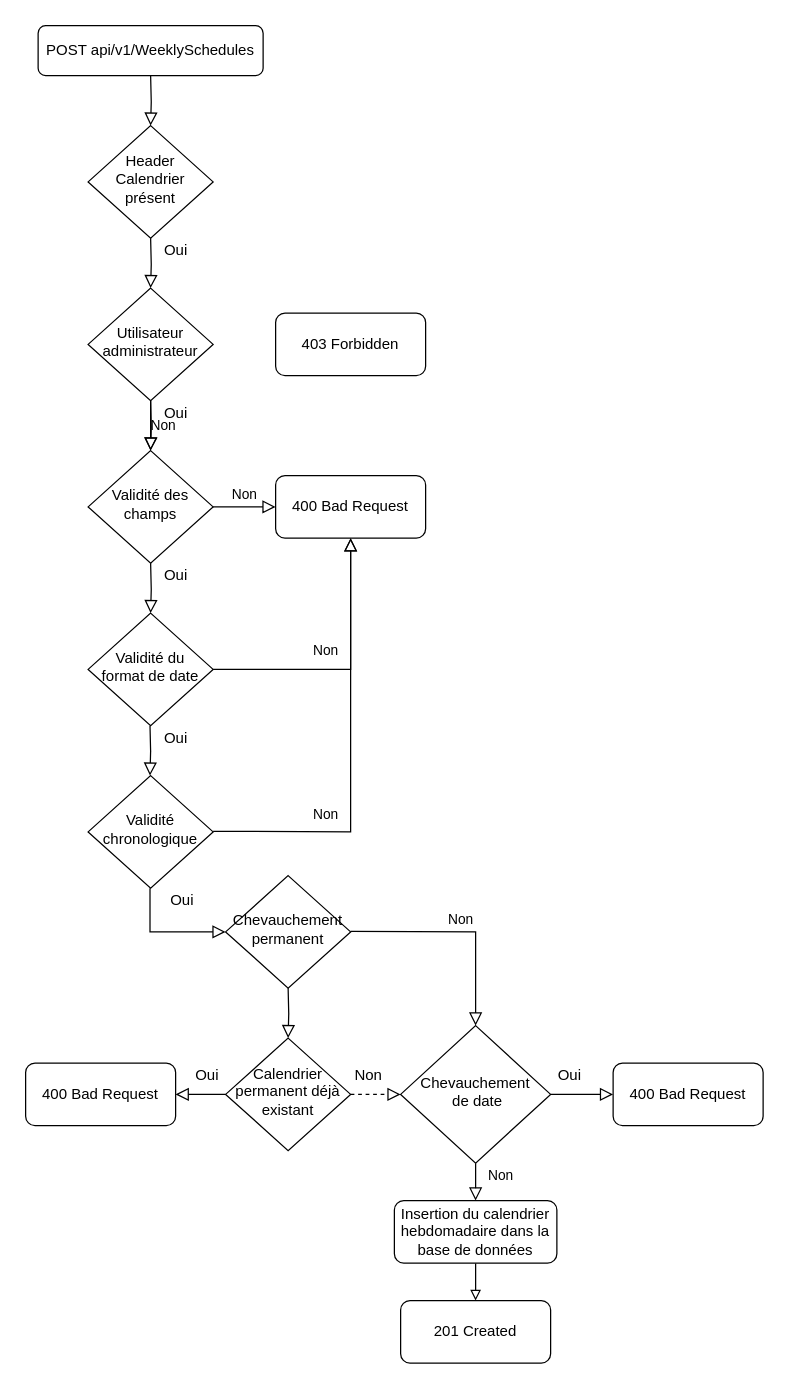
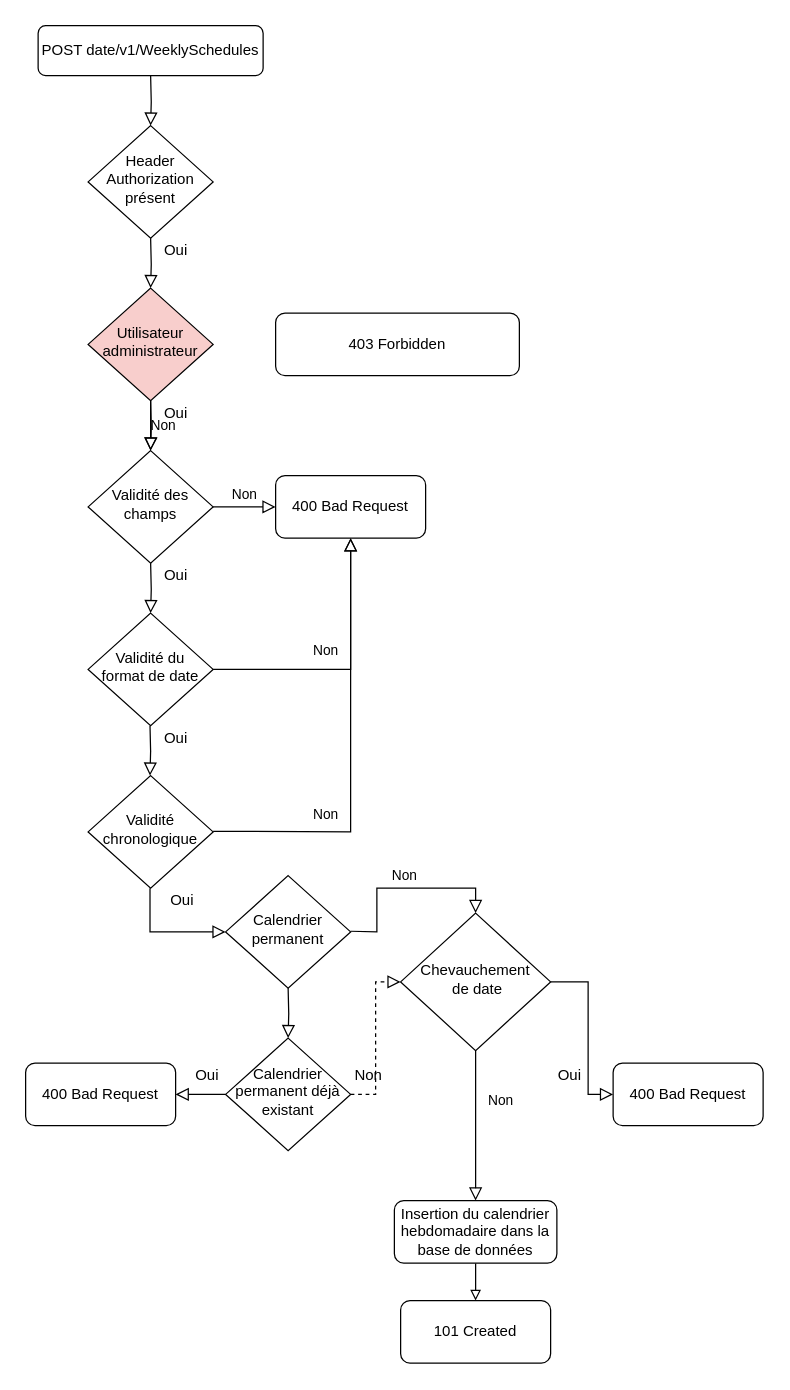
(151, 51) -> (151, 51)
(151, 179) -> (151, 179)
(151, 344) -> (151, 344)
(351, 344) -> (398, 344)
(288, 929) -> (288, 929)
(476, 1094) -> (476, 982)
(476, 1332) -> (476, 1332)
